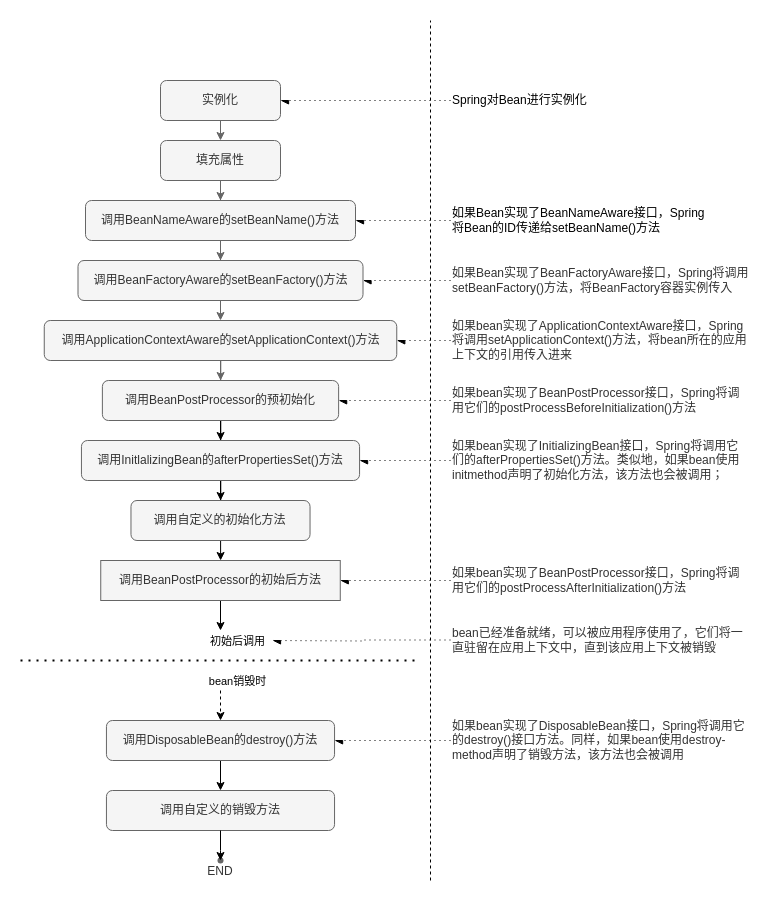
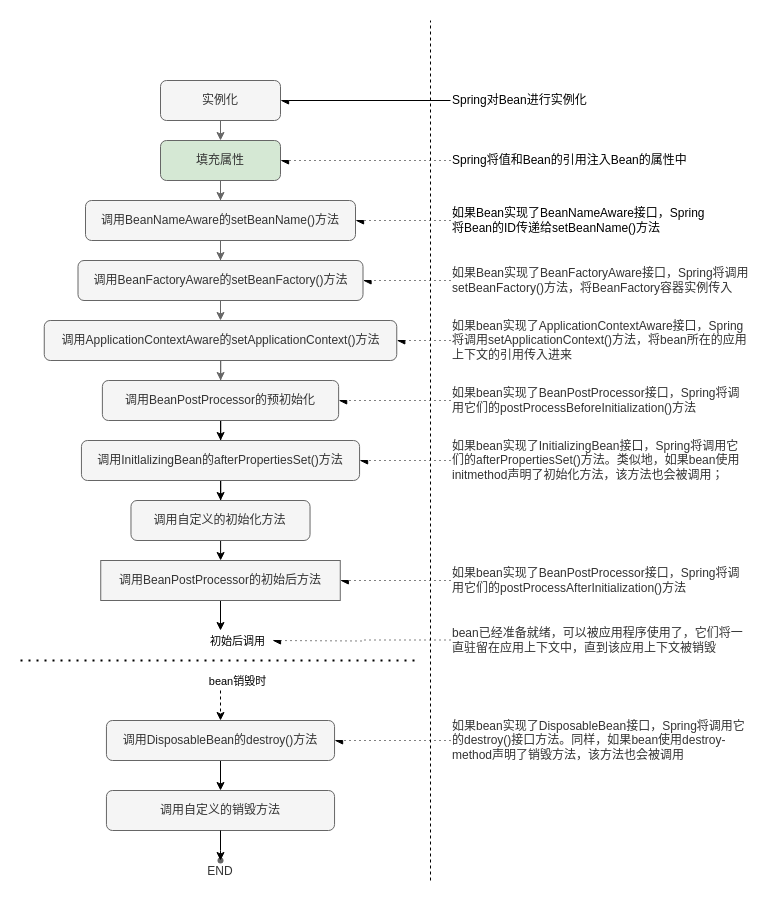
(370, 101) -> (370, 101)
(221, 161) -> (221, 161)
none -> (290, 161)
none -> (571, 161)
